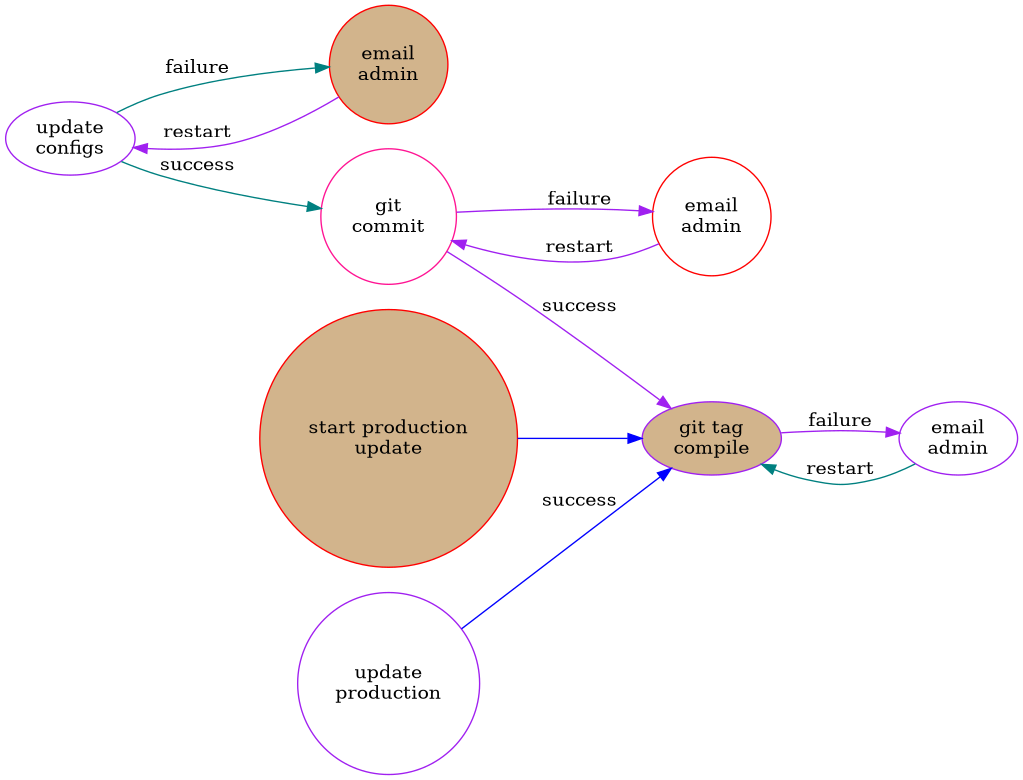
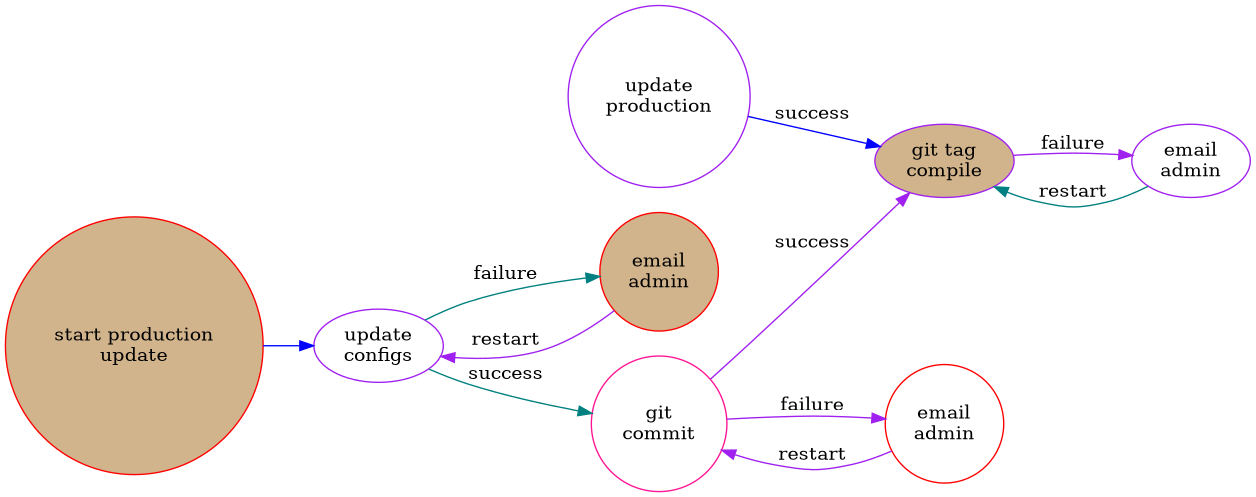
(573, 438) -> (281, 346)
